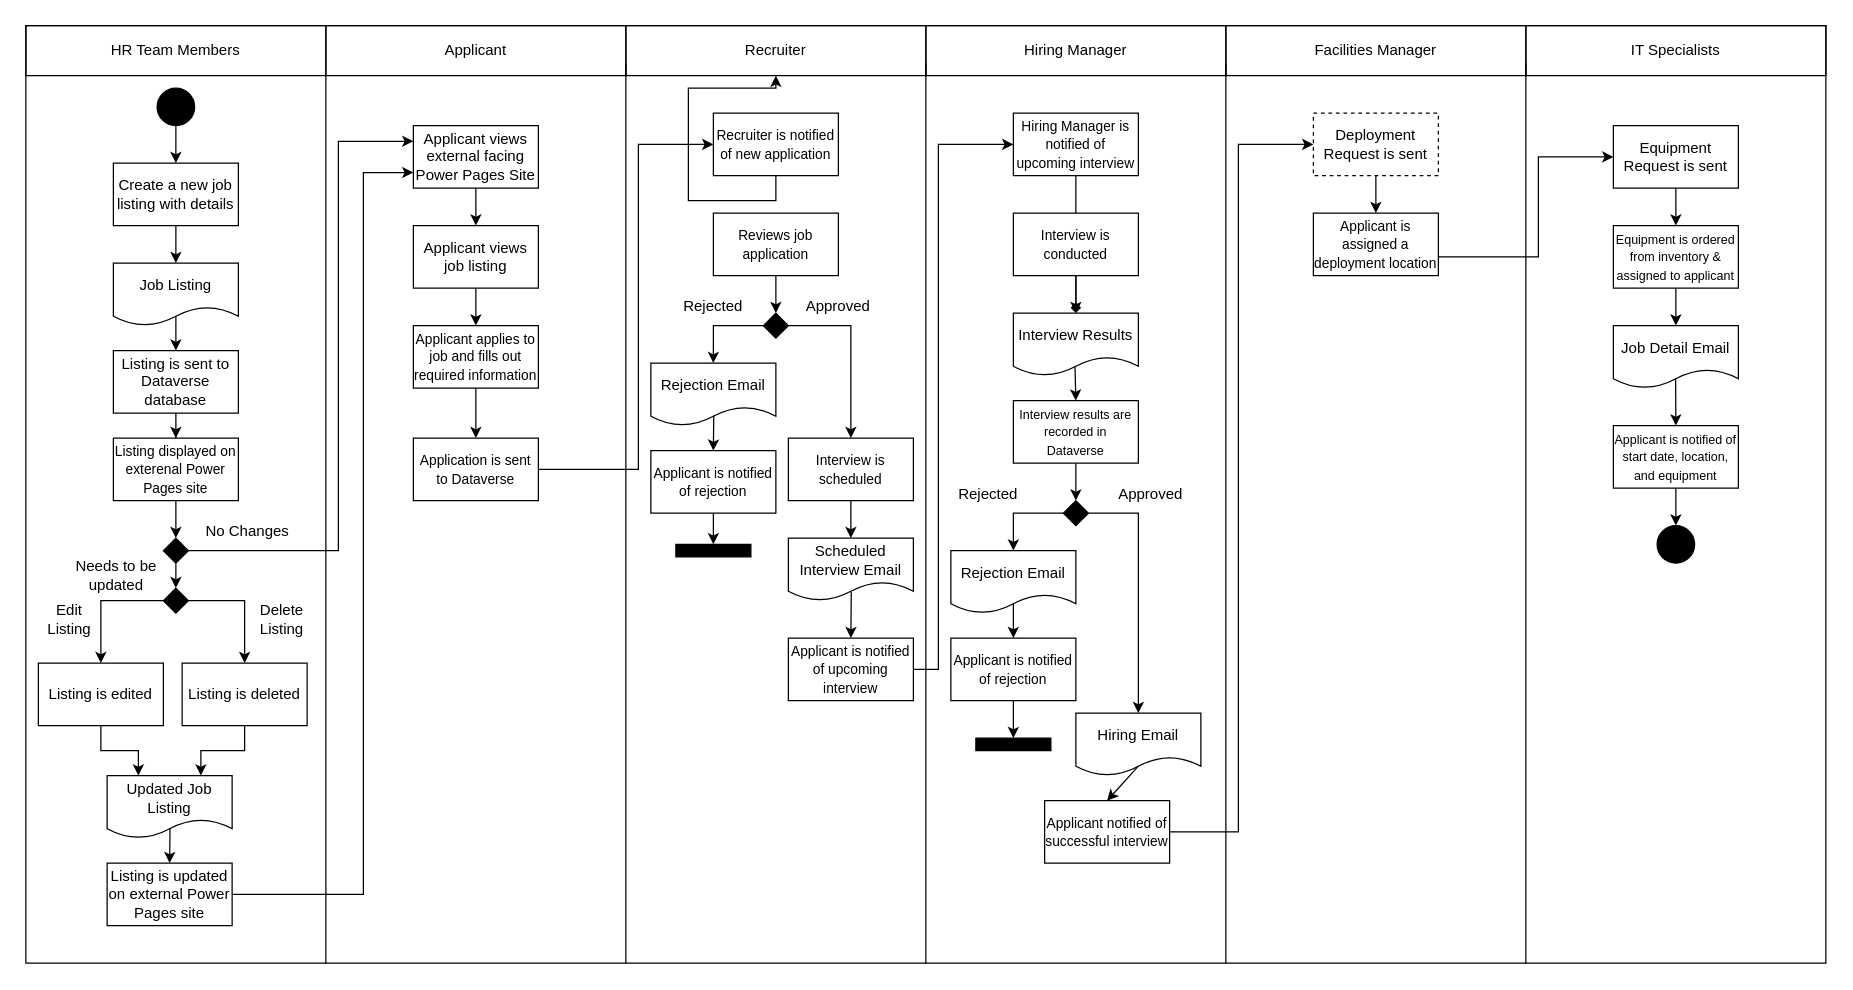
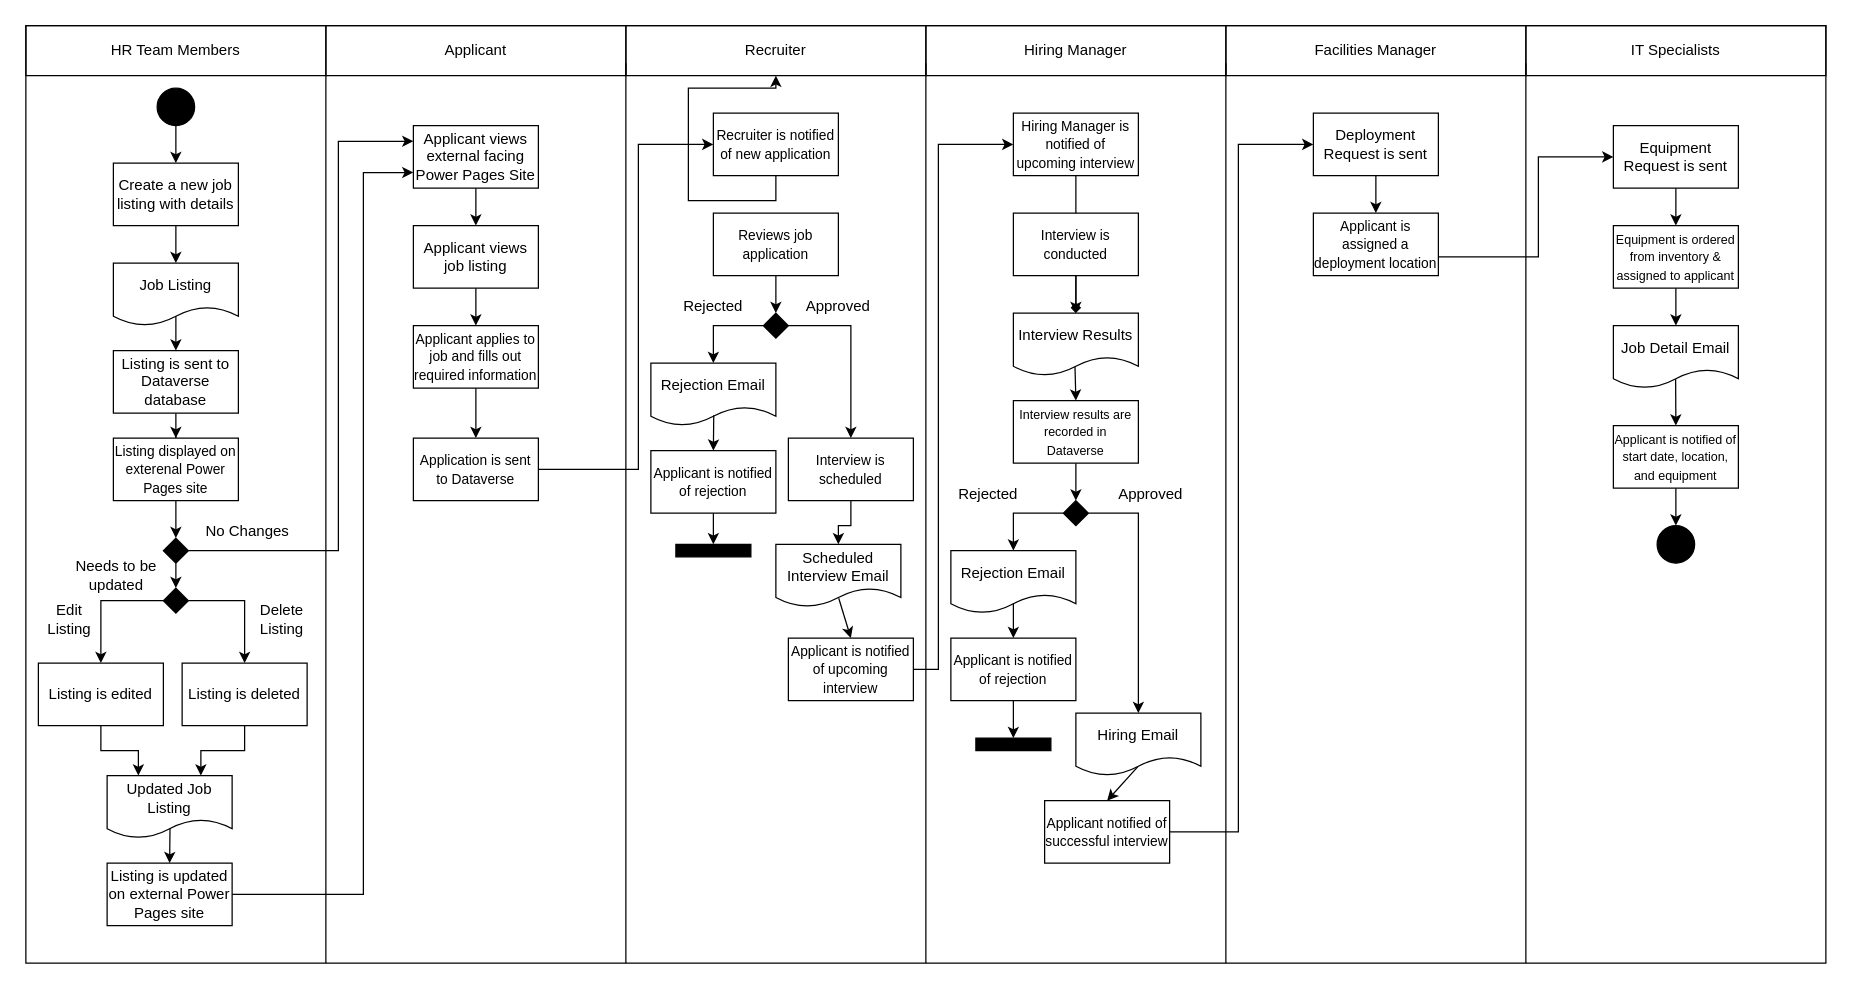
(1376, 144) -> (1376, 144)
(851, 569) -> (838, 576)
